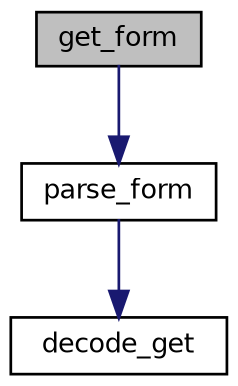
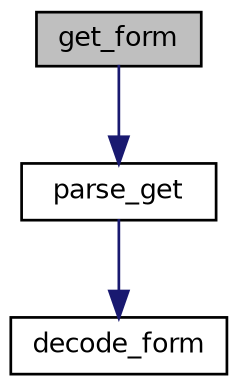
(119, 192) -> (119, 192)
(119, 346) -> (119, 346)
